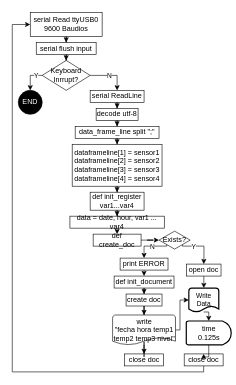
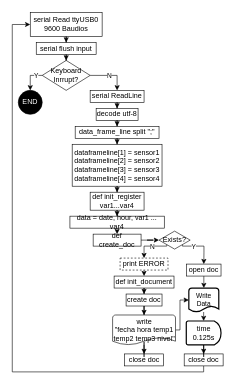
(144, 264) -> (144, 264)
(209, 333) -> (204, 333)
